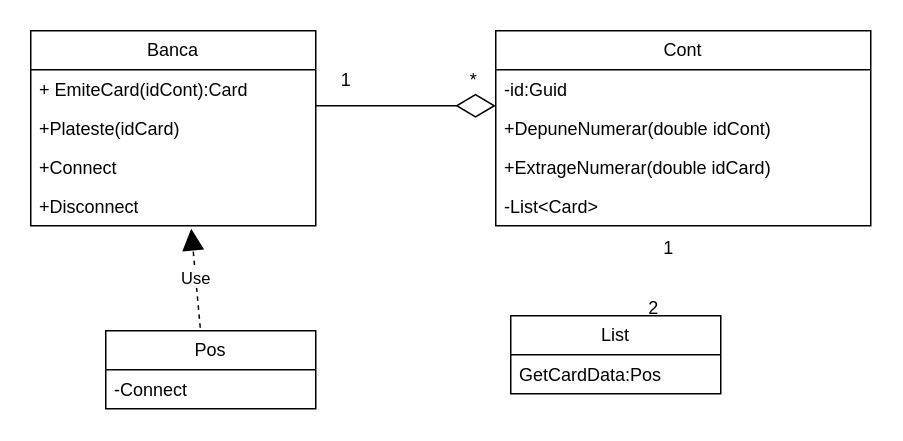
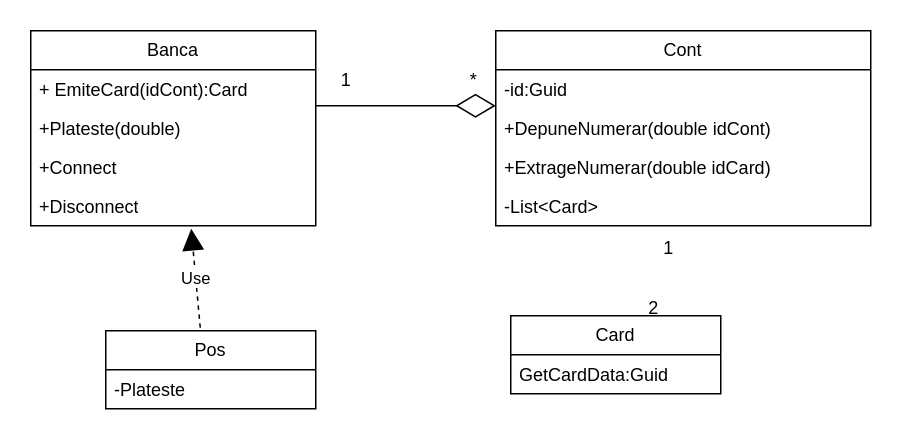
(121, 130) -> (121, 130)
(616, 335) -> (616, 335)
(593, 376) -> (596, 376)
(155, 391) -> (158, 391)
